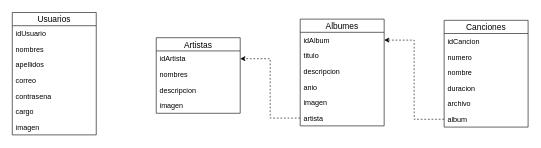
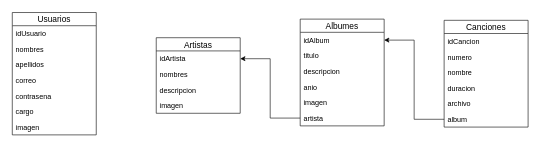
(414, 81) -> (414, 81)
(270, 90) -> (270, 90)
